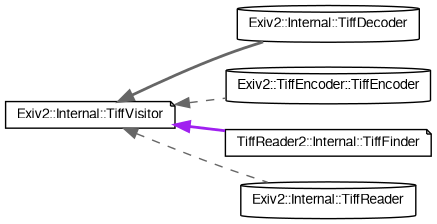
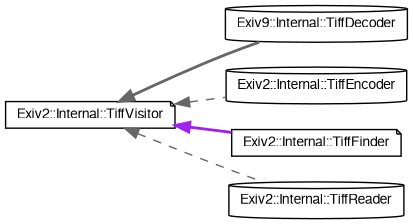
(328, 24) -> (316, 24)
(328, 85) -> (316, 85)
(328, 143) -> (316, 143)
